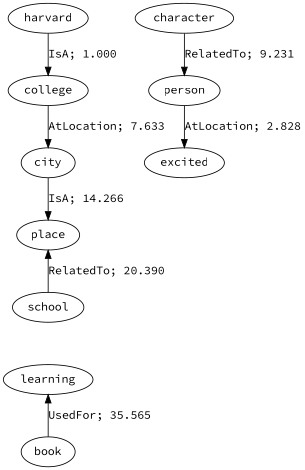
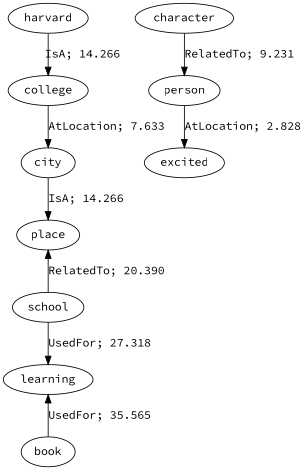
(83, 54) -> (83, 54)
none -> (48, 339)
